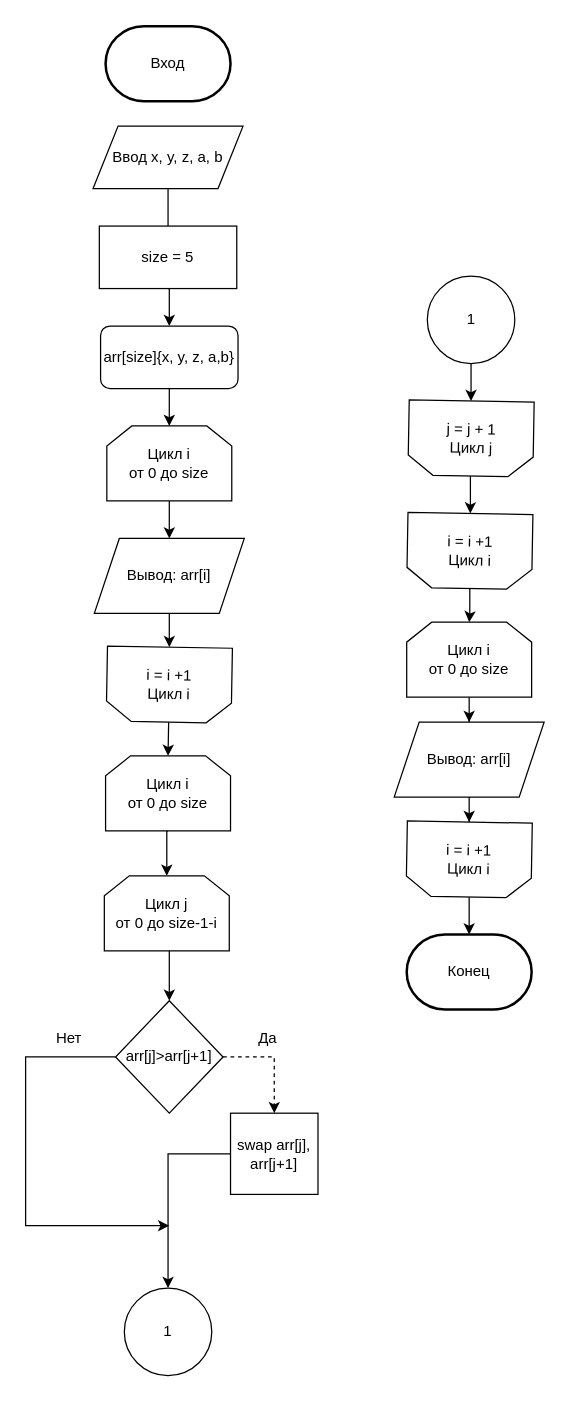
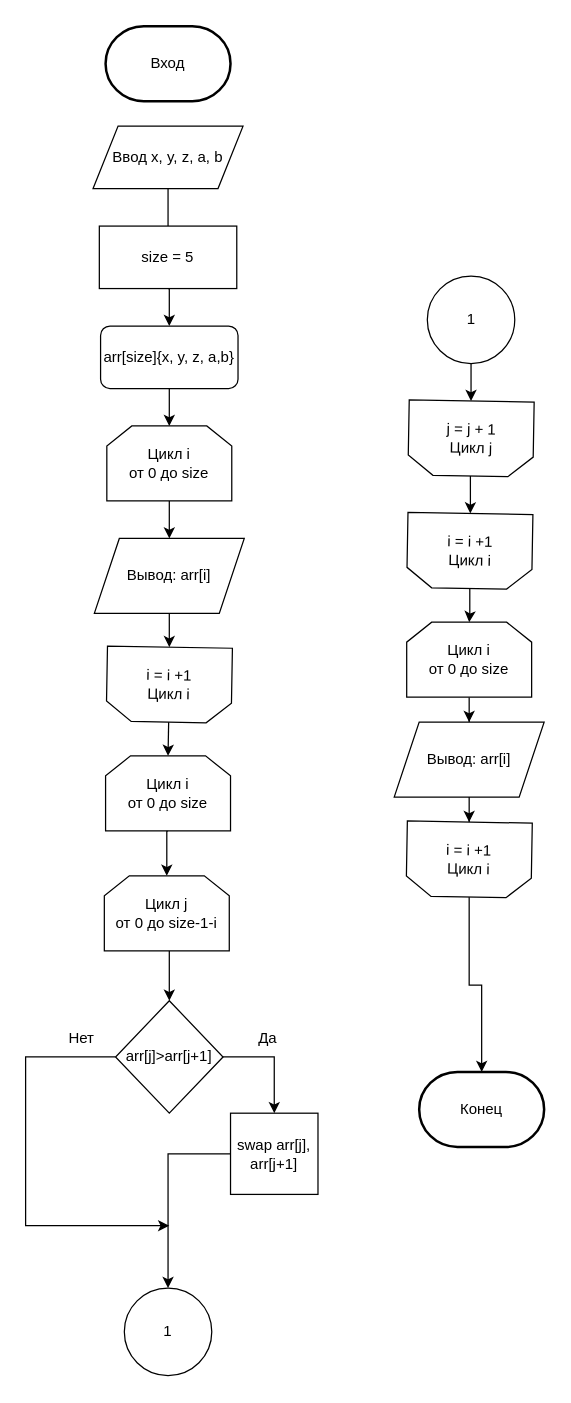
(469, 972) -> (482, 1109)
(69, 1038) -> (82, 1038)
(273, 1057) -> (273, 1057)
